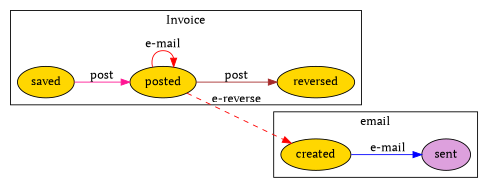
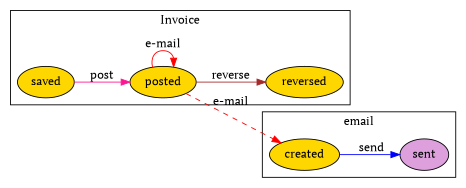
(237, 76) -> (231, 76)
(237, 99) -> (231, 102)
(388, 148) -> (372, 148)
